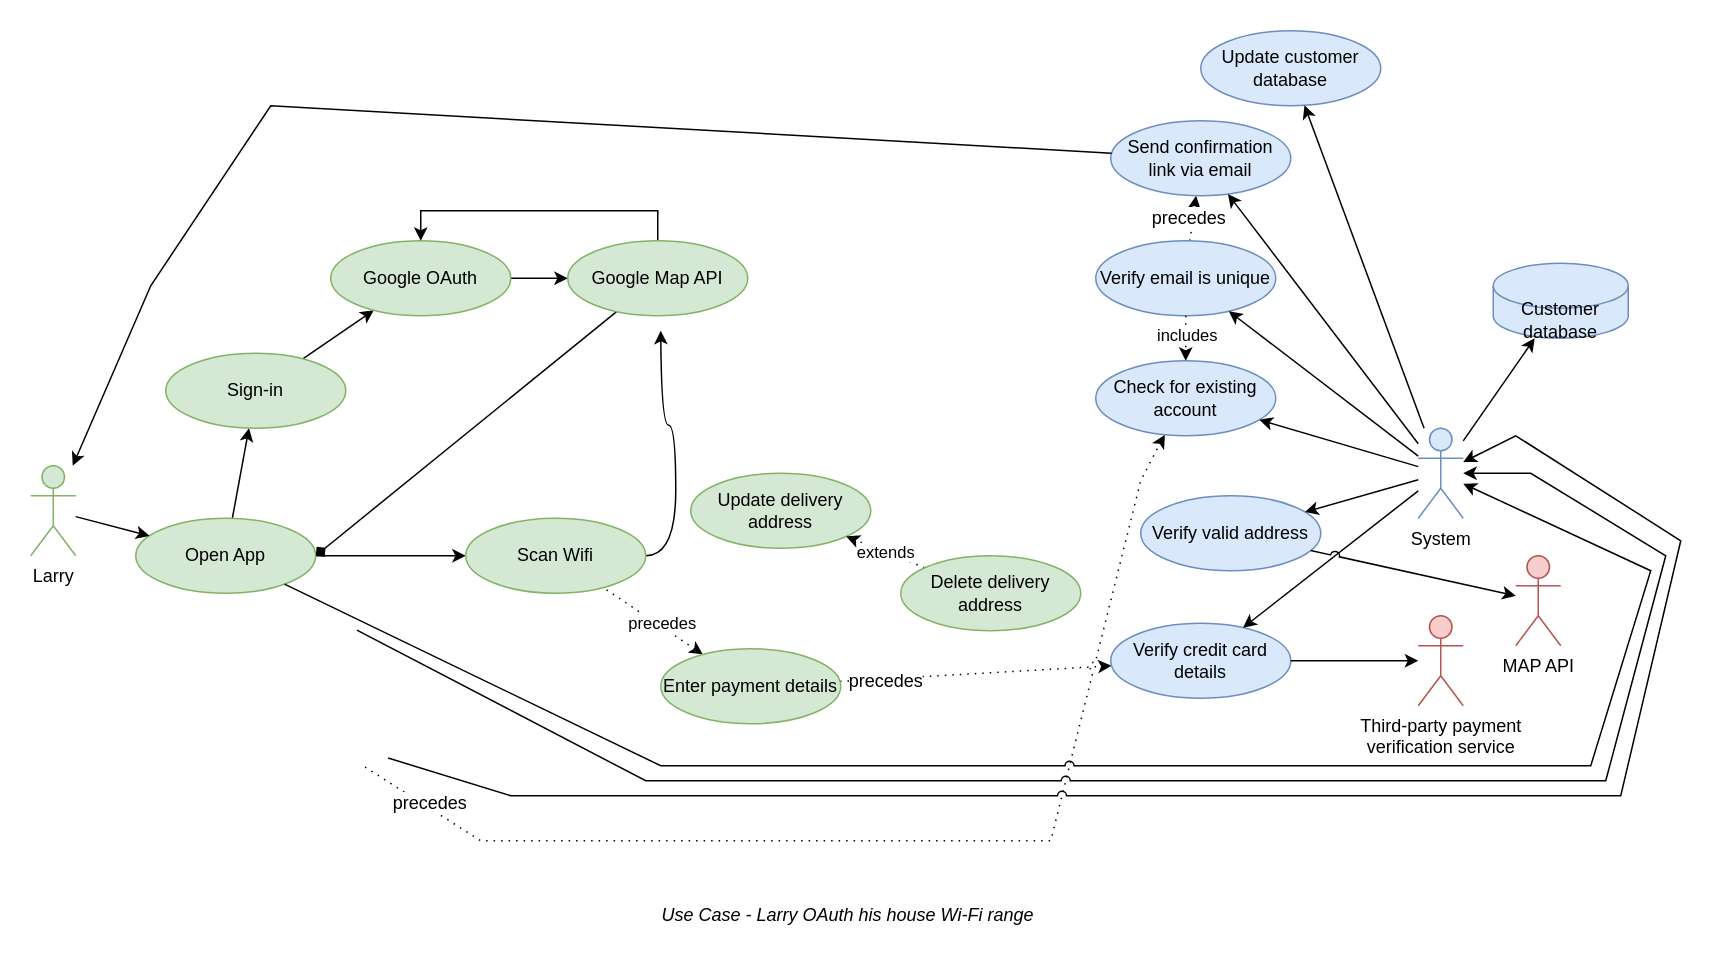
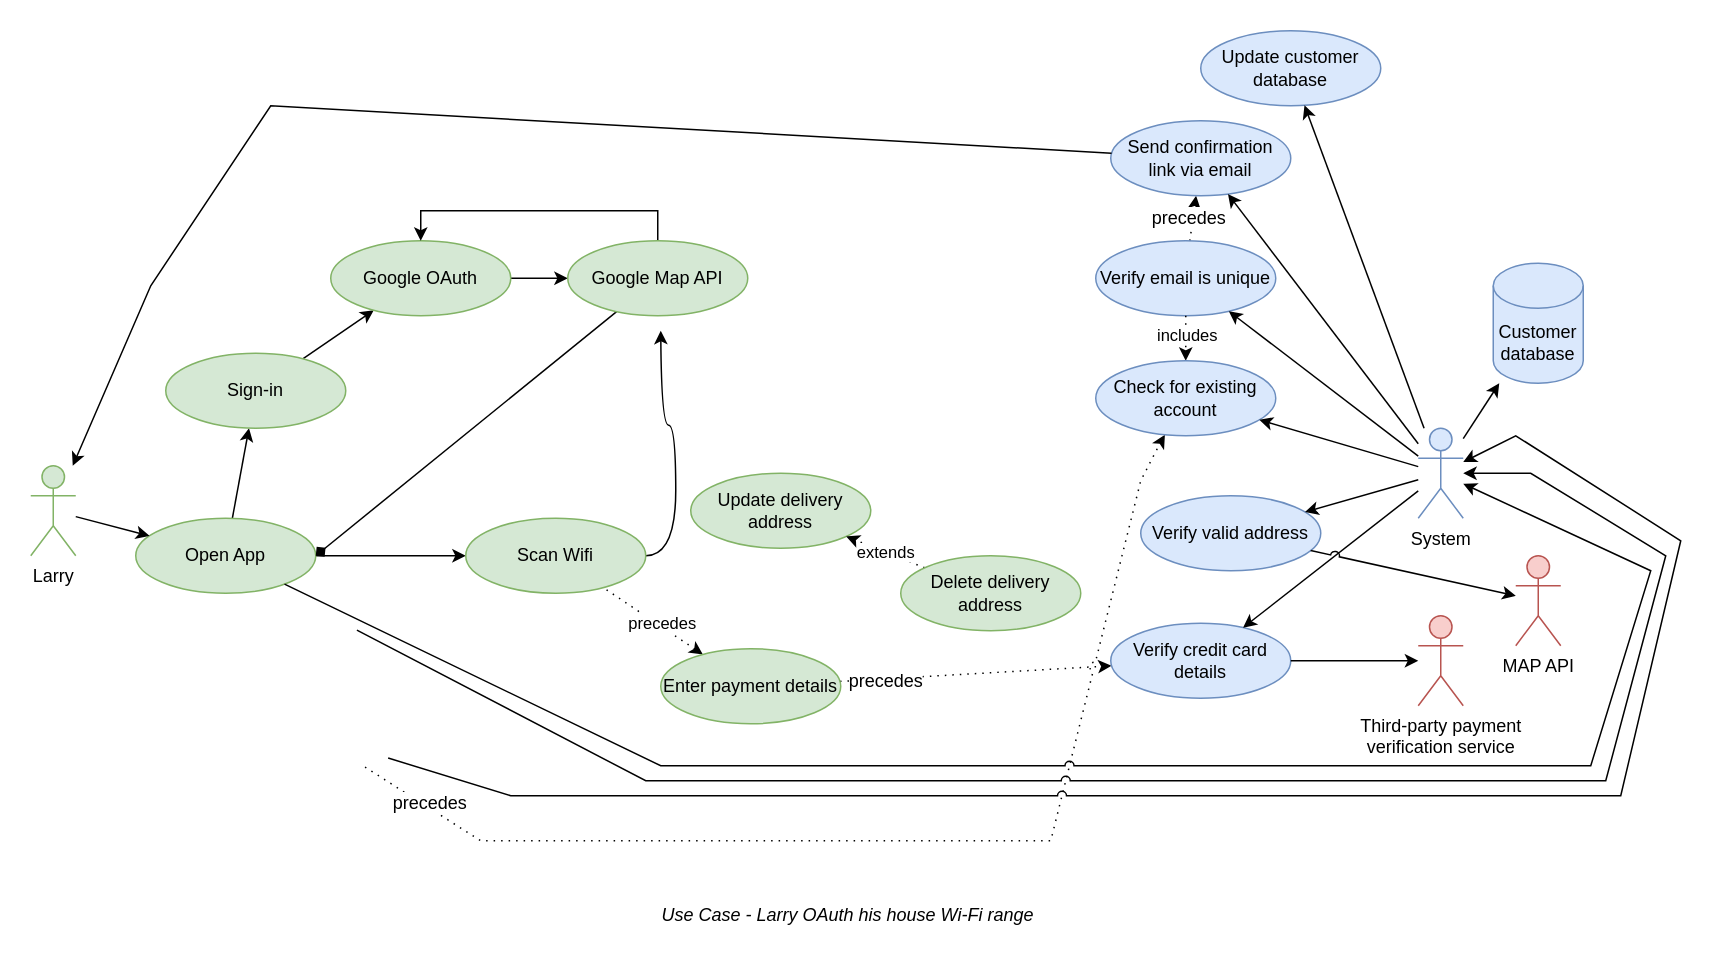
(1561, 301) -> (1538, 323)
